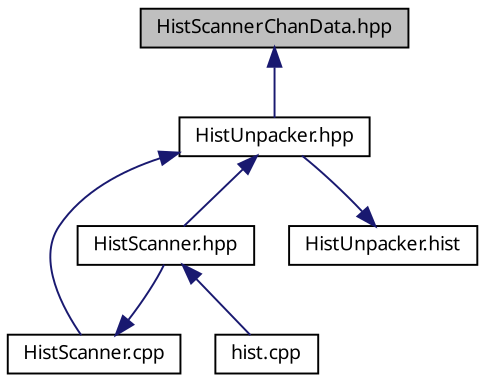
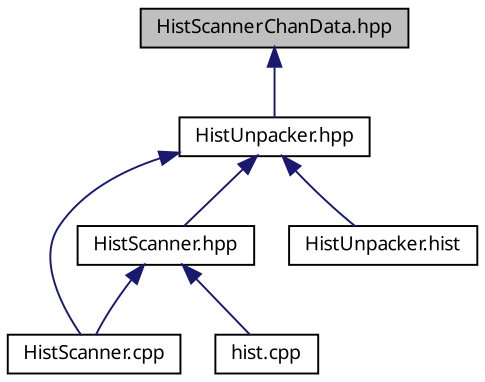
(333, 183) -> (325, 200)
(148, 293) -> (112, 307)
